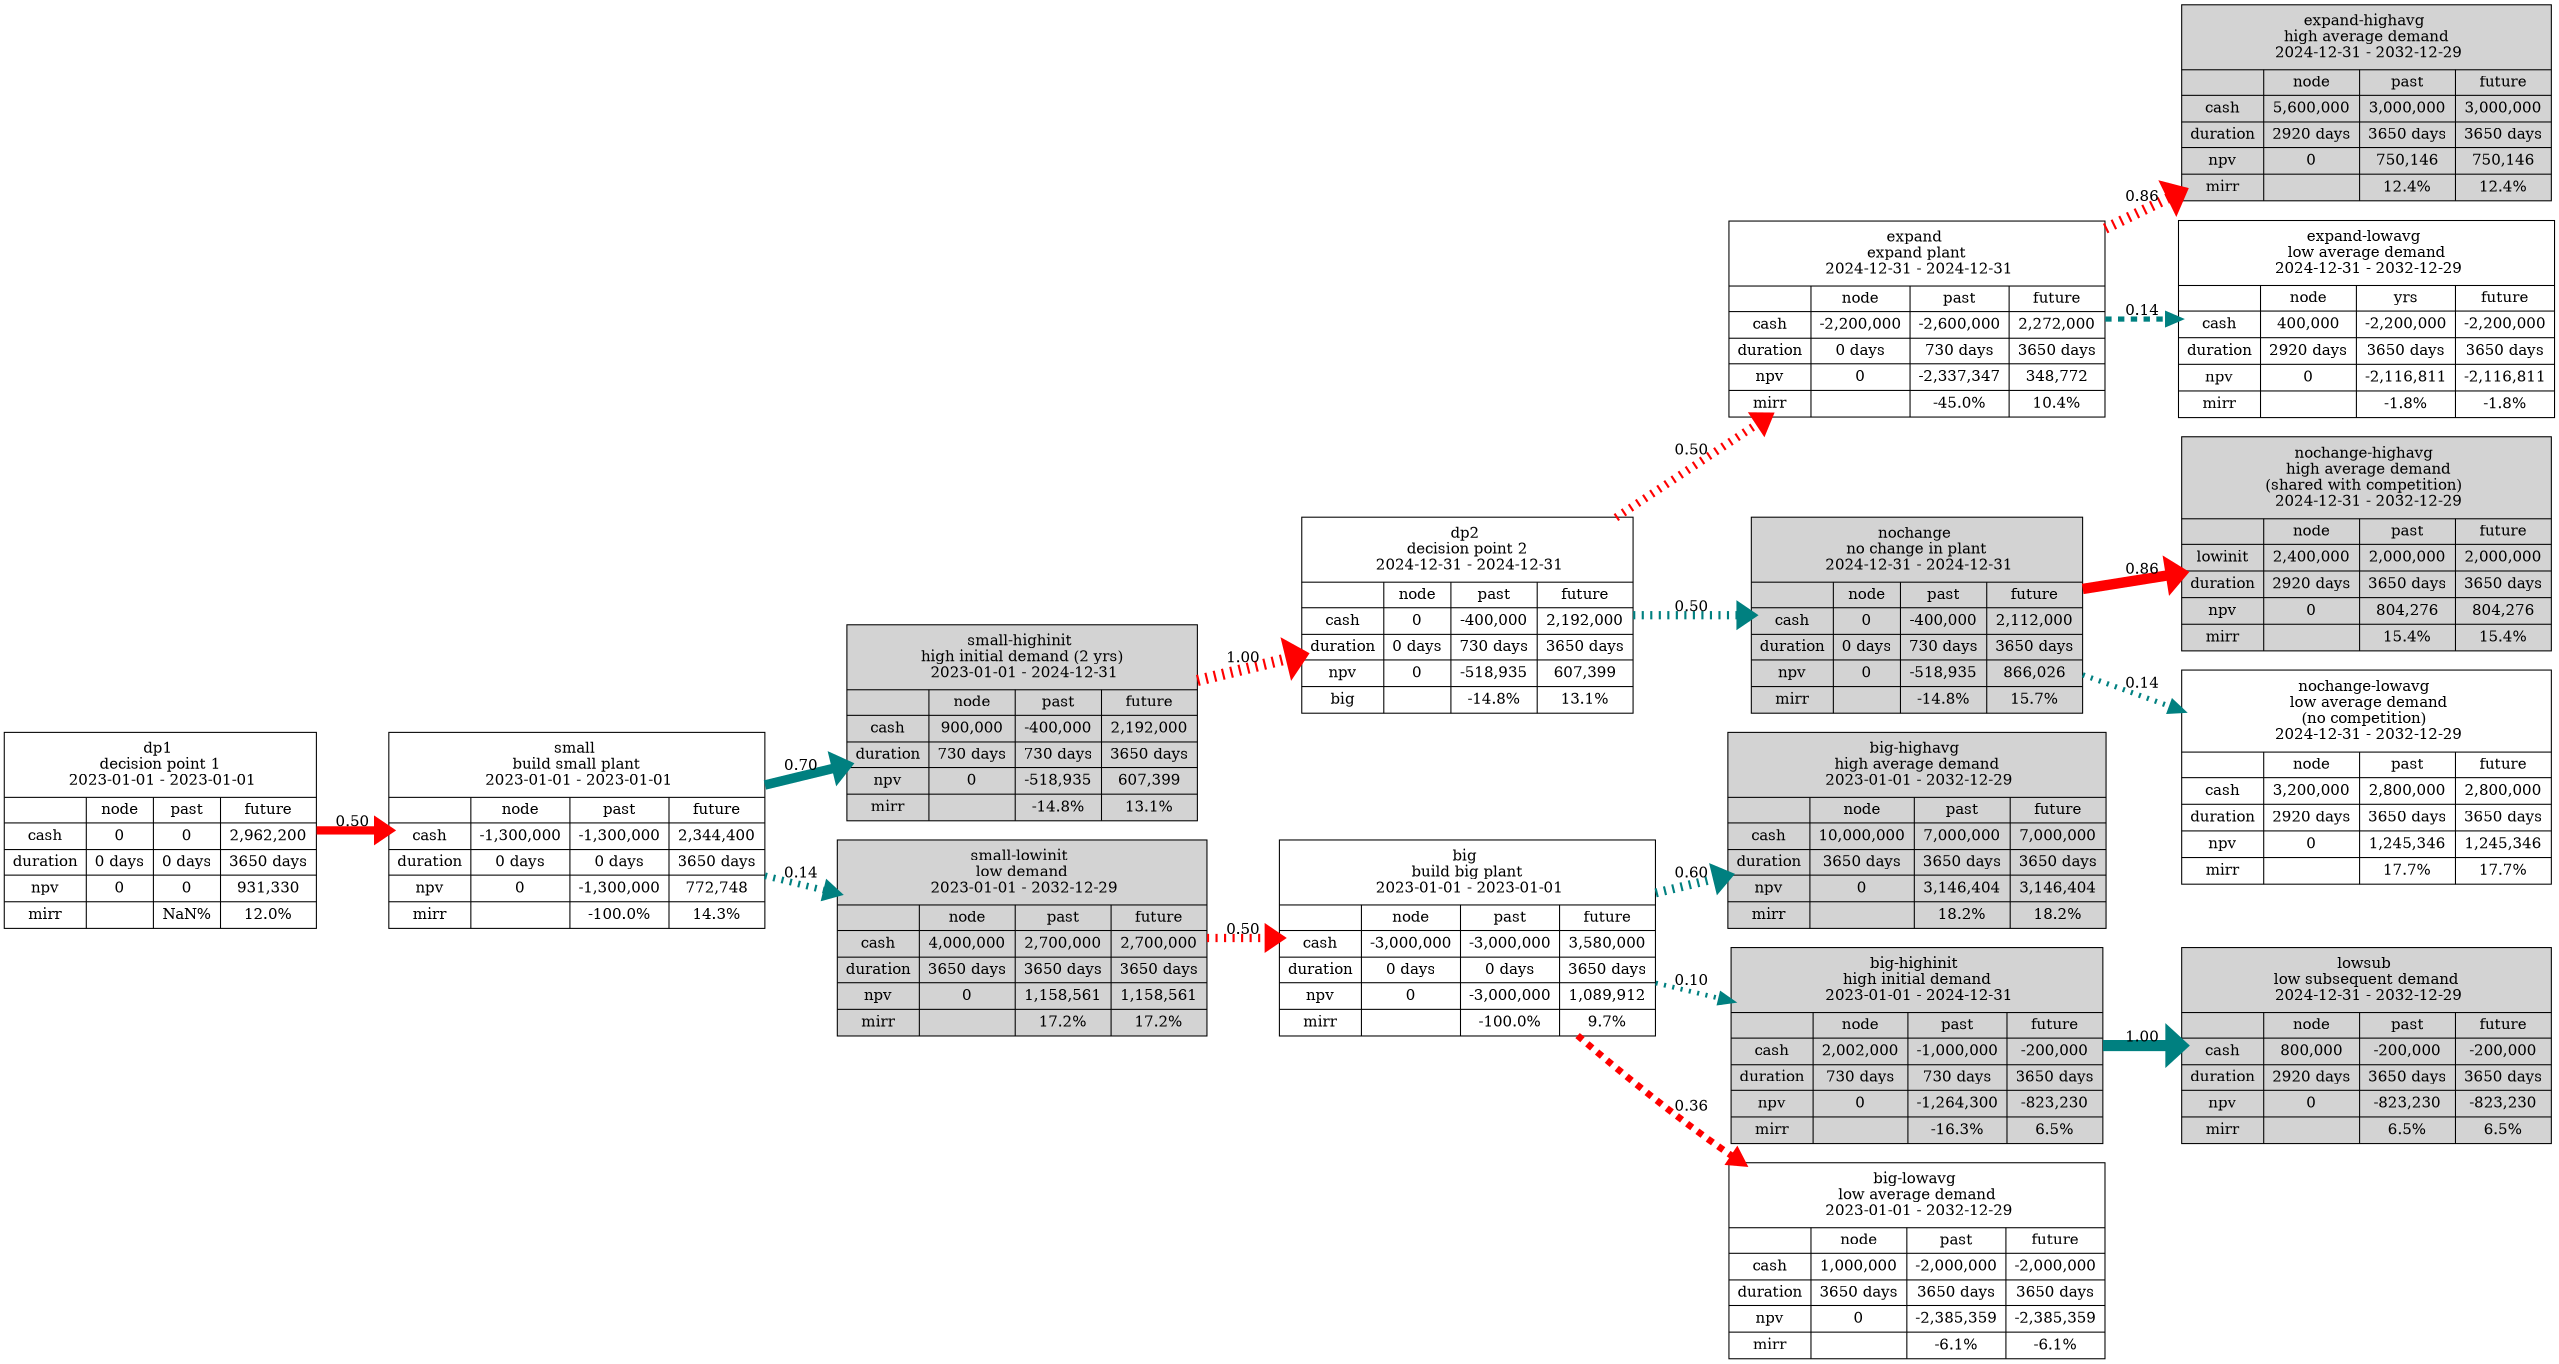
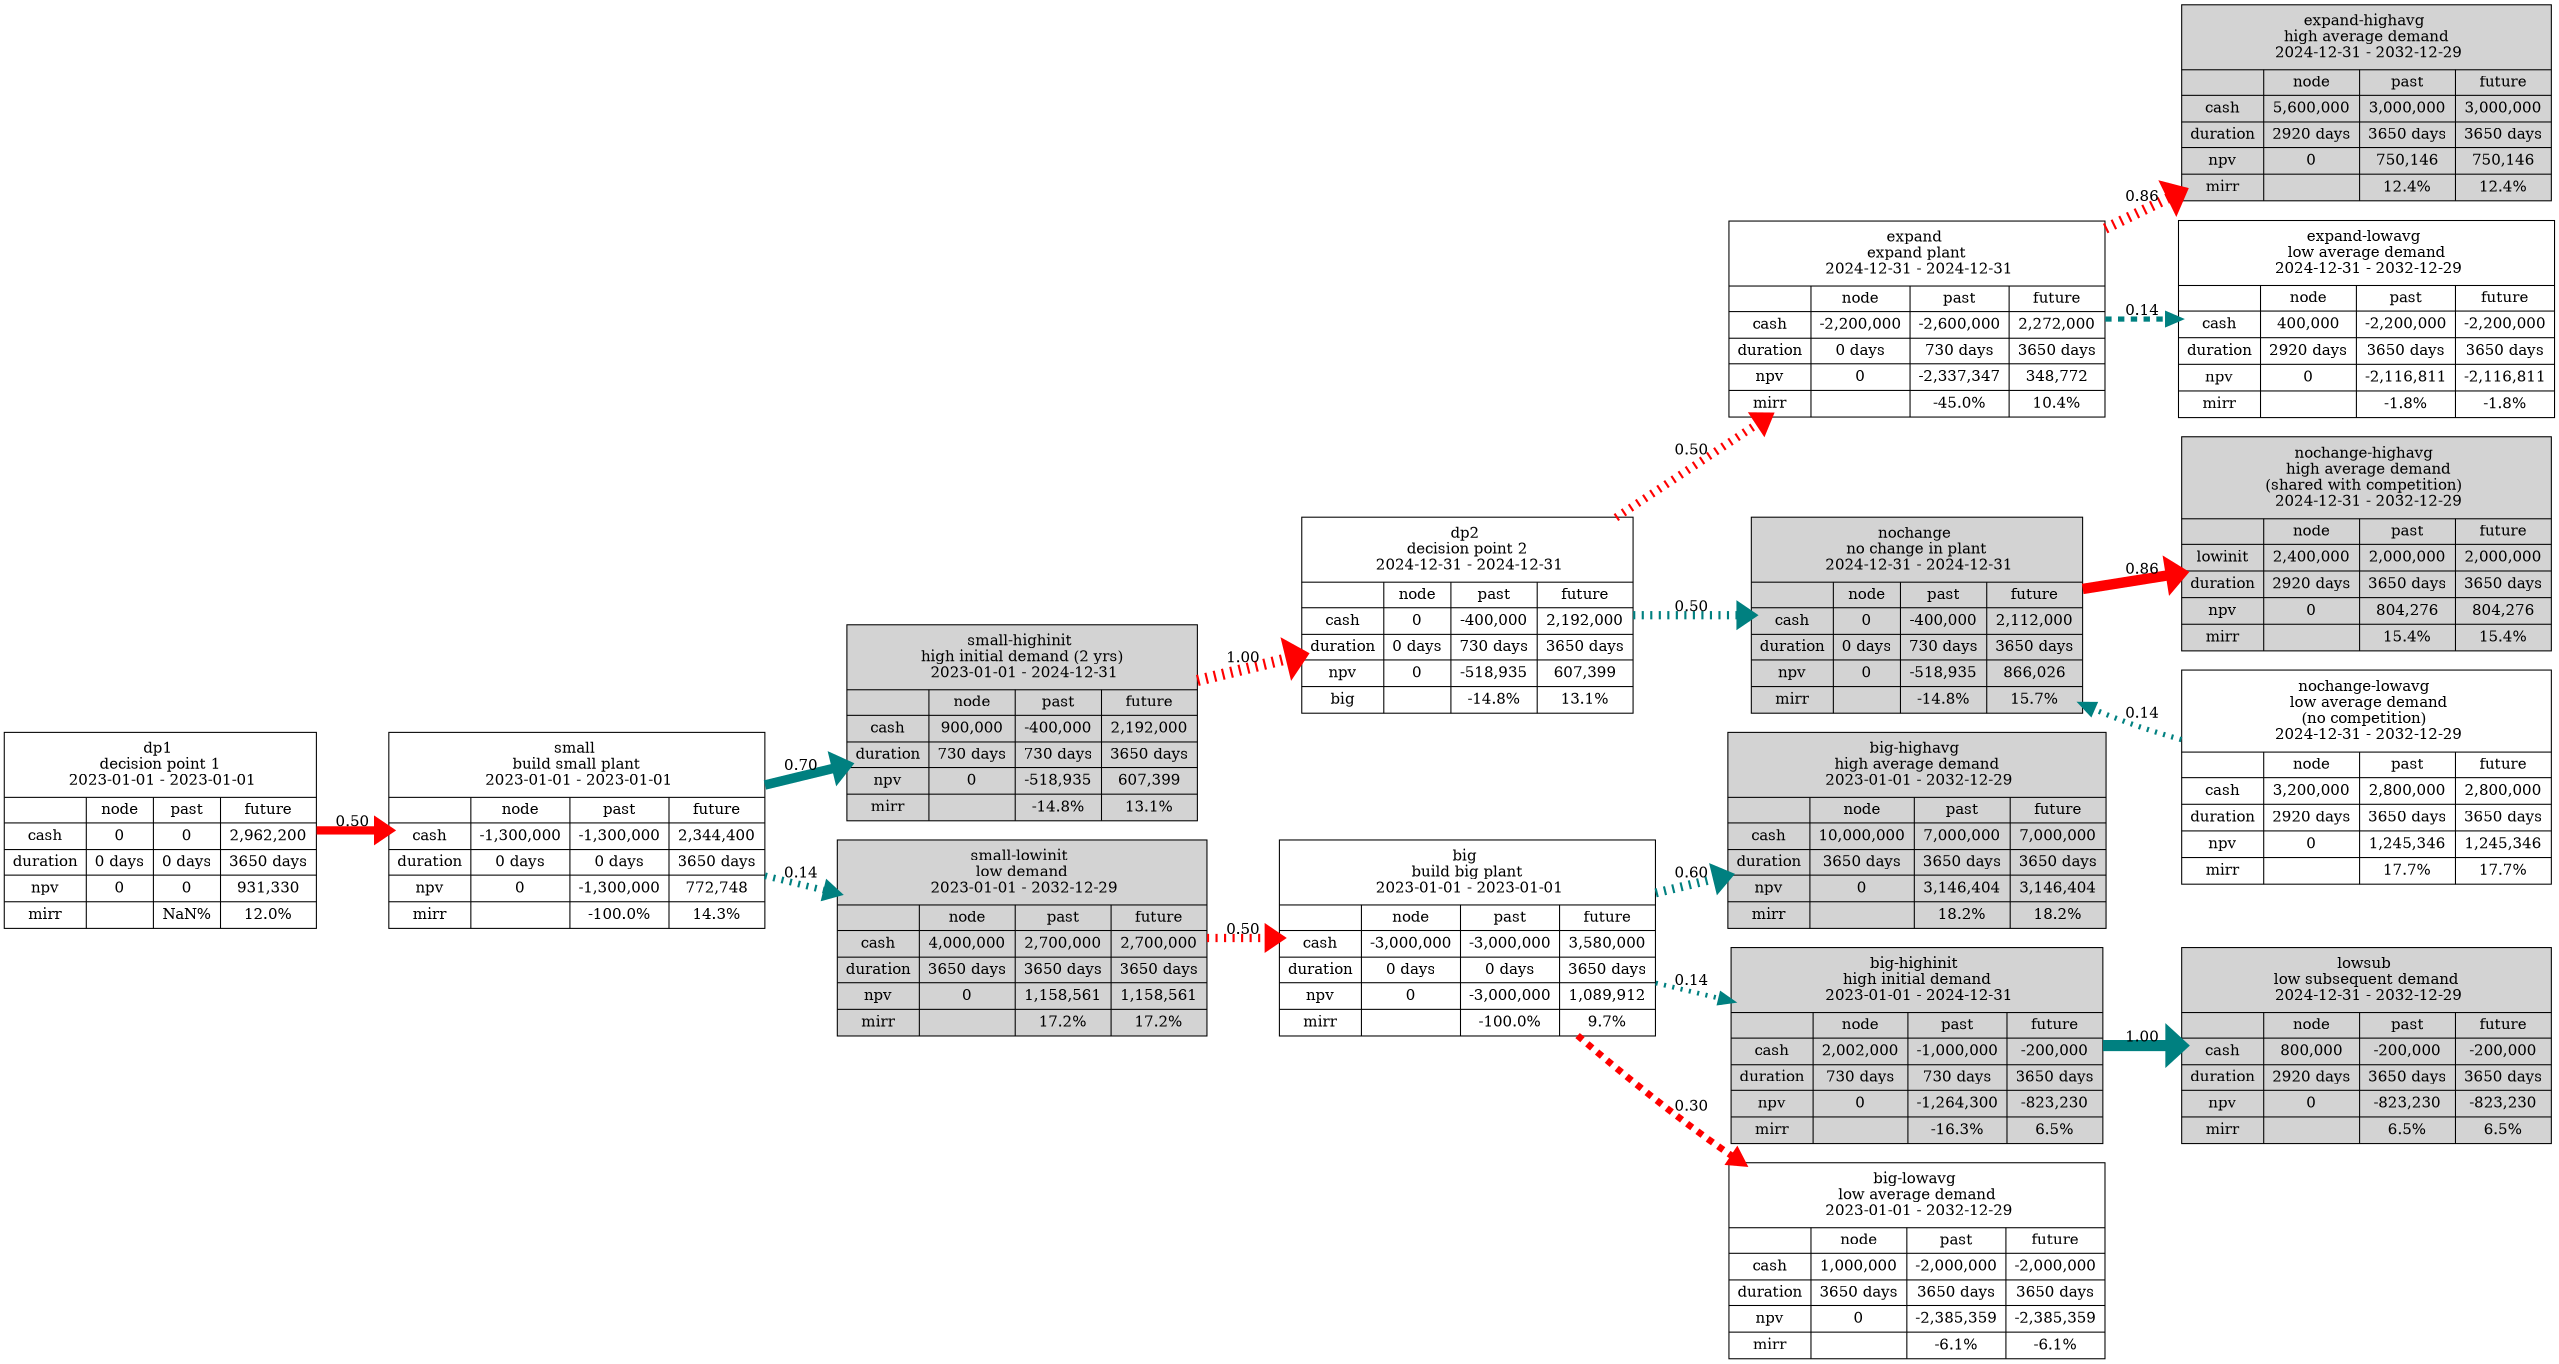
(2406, 298) -> (2406, 298)
(2127, 691) -> (2137, 726)
(1692, 981) -> (1692, 981)
(1692, 1107) -> (1692, 1107)
